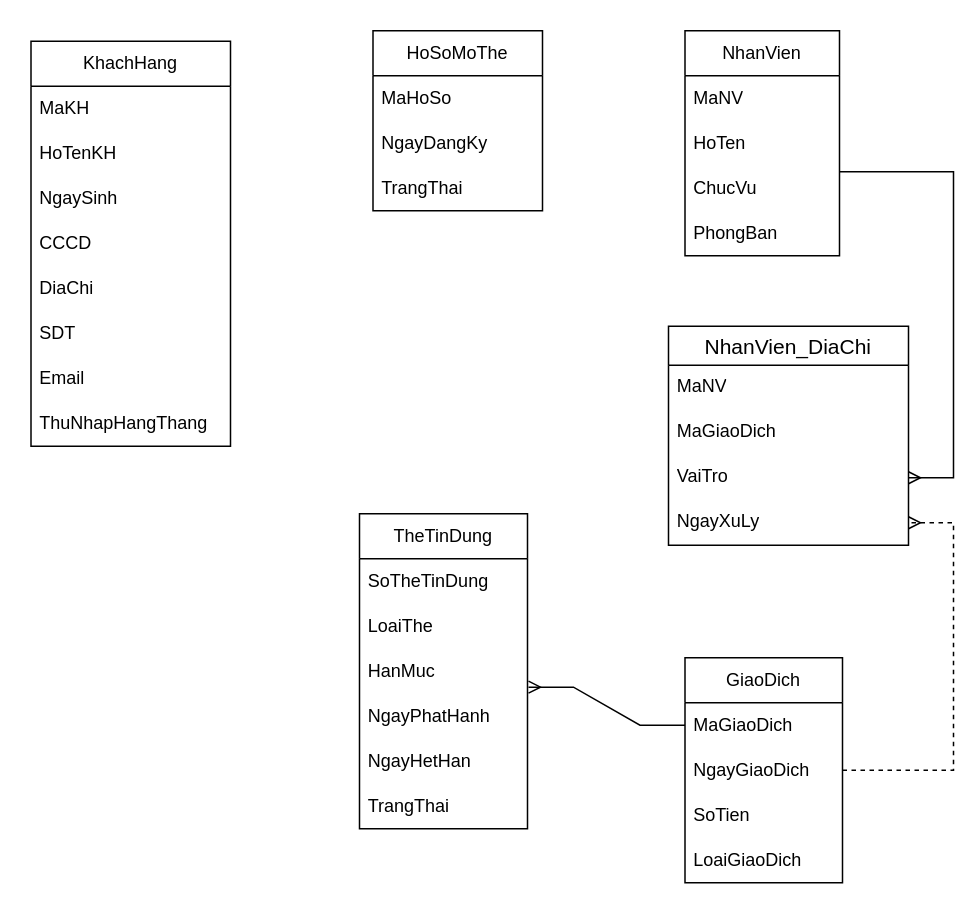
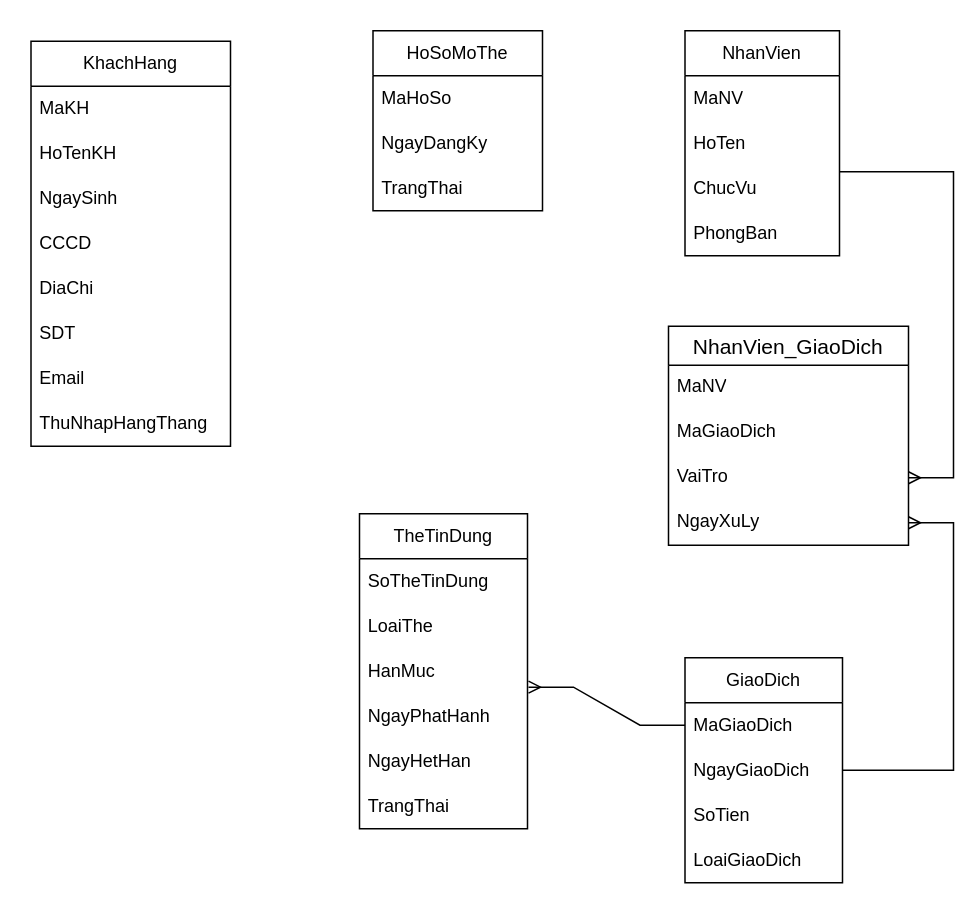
(788, 347) -> (788, 347)
(953, 679) -> (953, 679)
